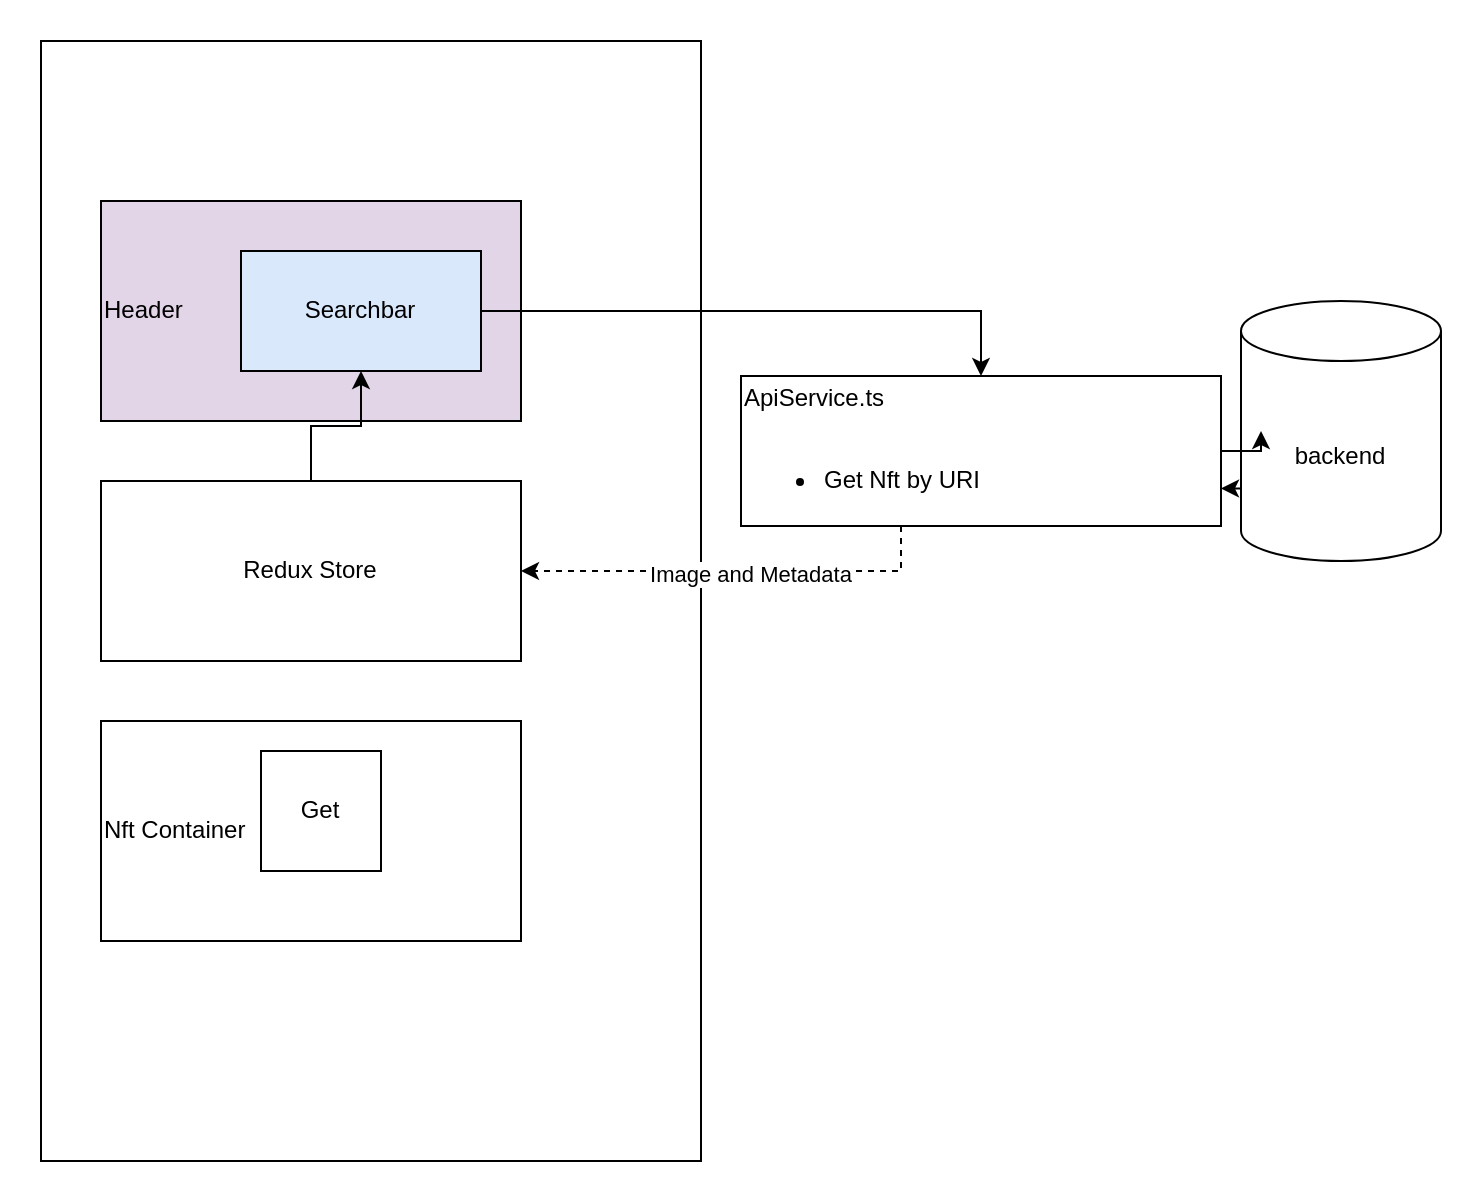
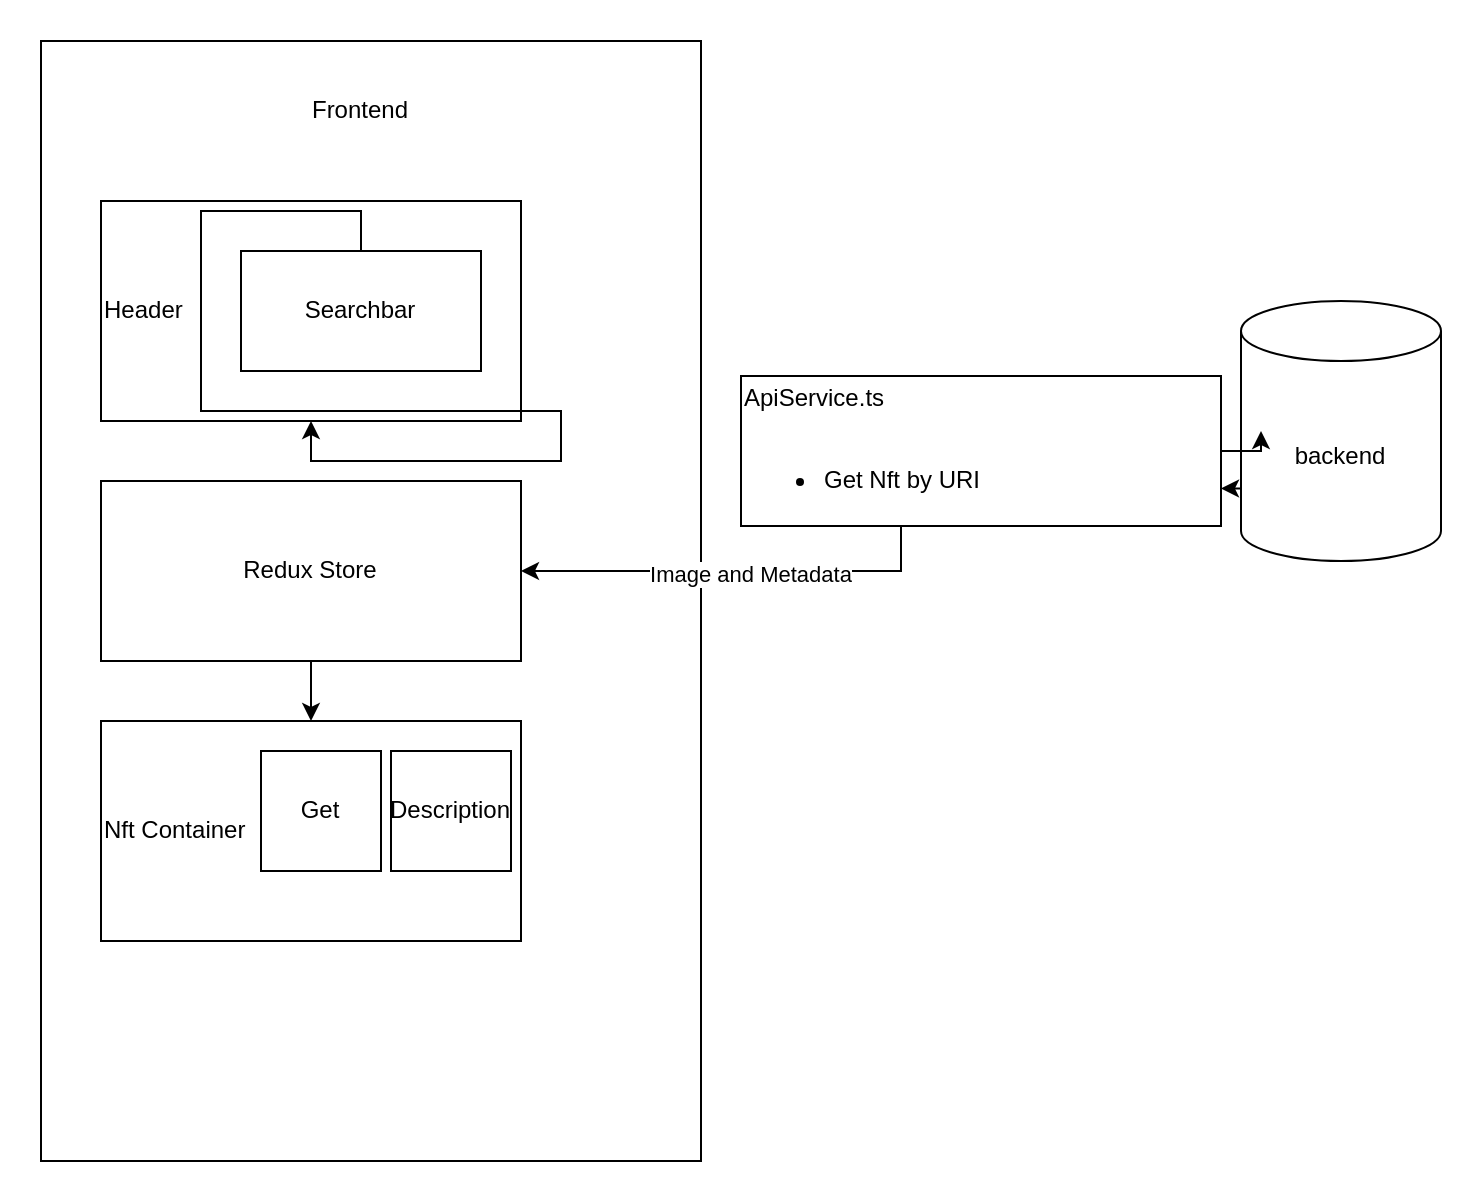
none -> (361, 111)
(145, 311) -> (145, 311)
(361, 311) -> (361, 311)
(757, 311) -> (329, 411)
(354, 426) -> (311, 698)
(593, 571) -> (593, 571)
none -> (451, 811)
